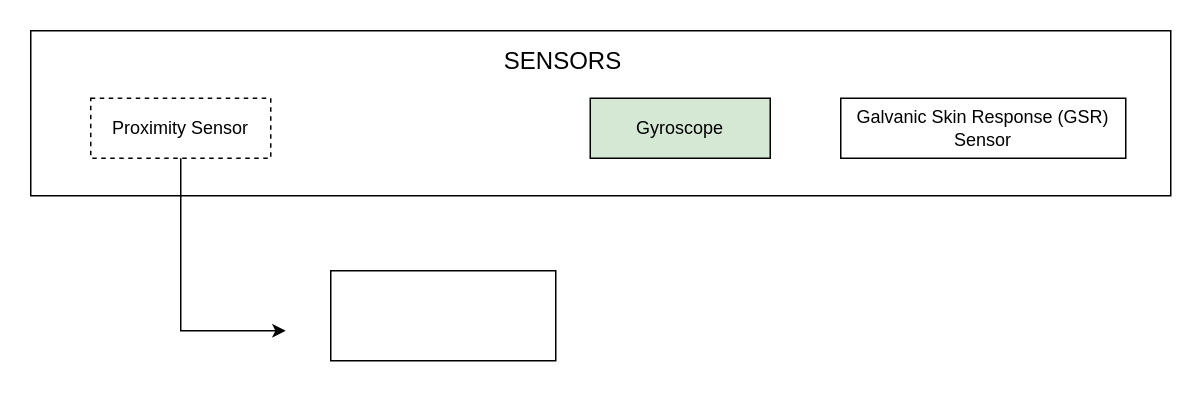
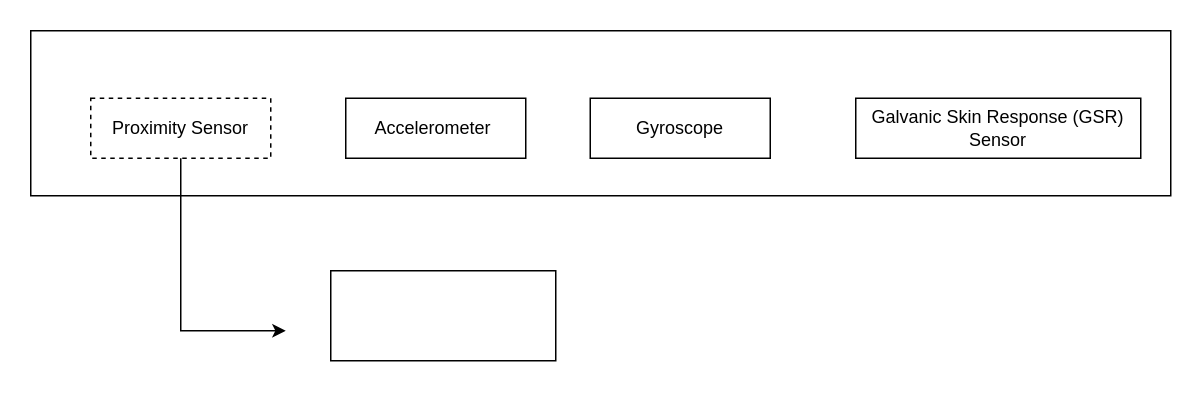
(563, 61) -> none
none -> (436, 128)
(680, 128) -> (680, 128)
(983, 128) -> (998, 128)
